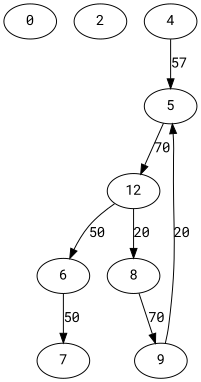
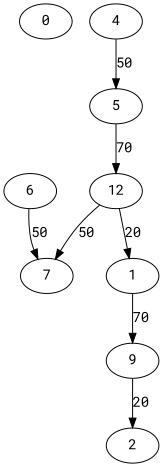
(183, 64) -> (128, 64)
(91, 224) -> (78, 226)
(174, 239) -> (133, 398)
(134, 276) -> (133, 276)
